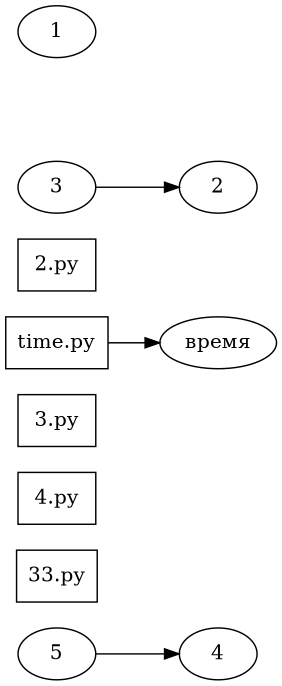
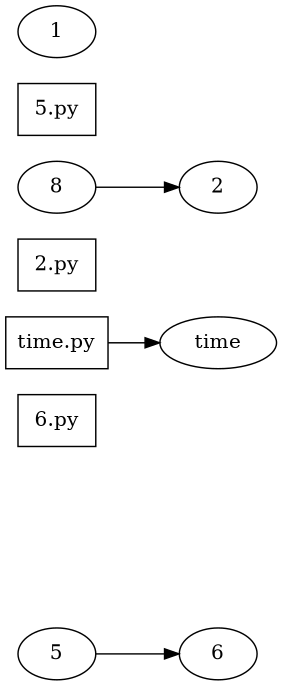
none -> (57, 109)
(57, 187) -> (57, 187)
(218, 343) -> (218, 343)
(57, 421) -> (57, 421)
(57, 498) -> none
(57, 576) -> none
(218, 654) -> (218, 654)
